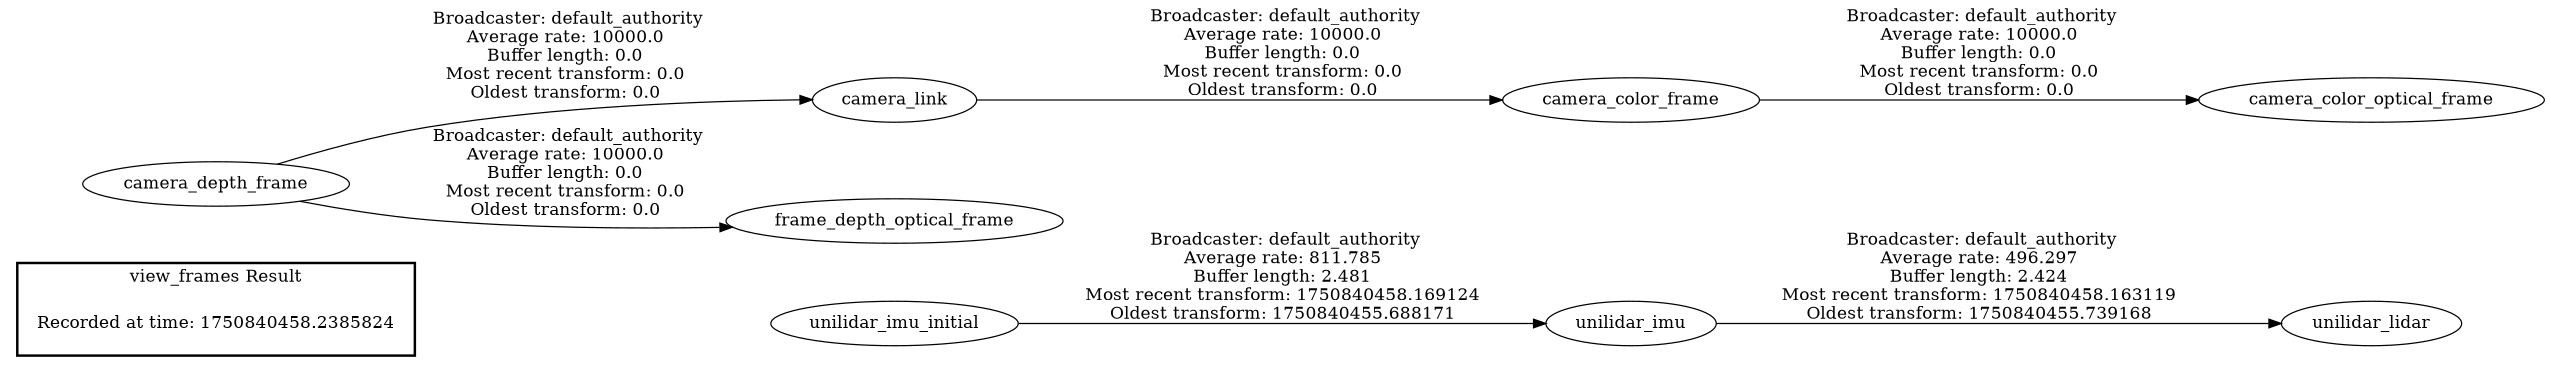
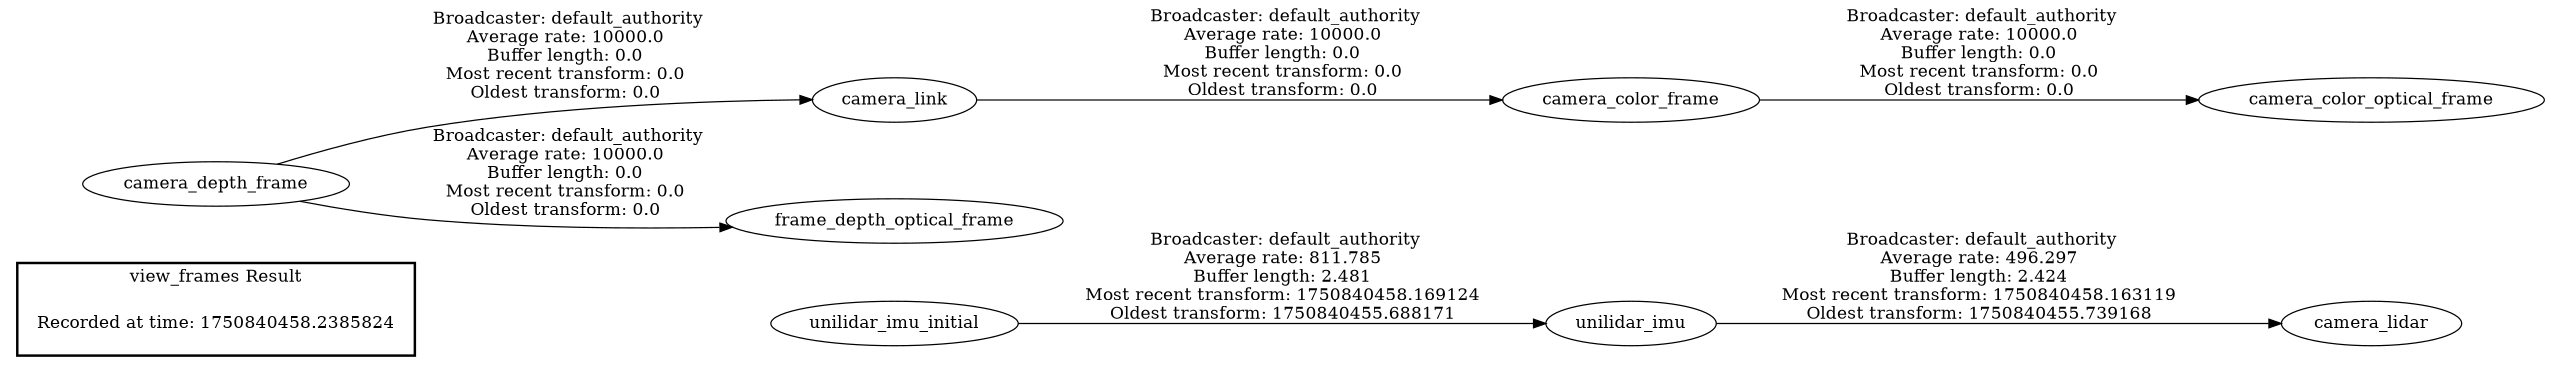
(2372, 323) -> (2372, 323)
